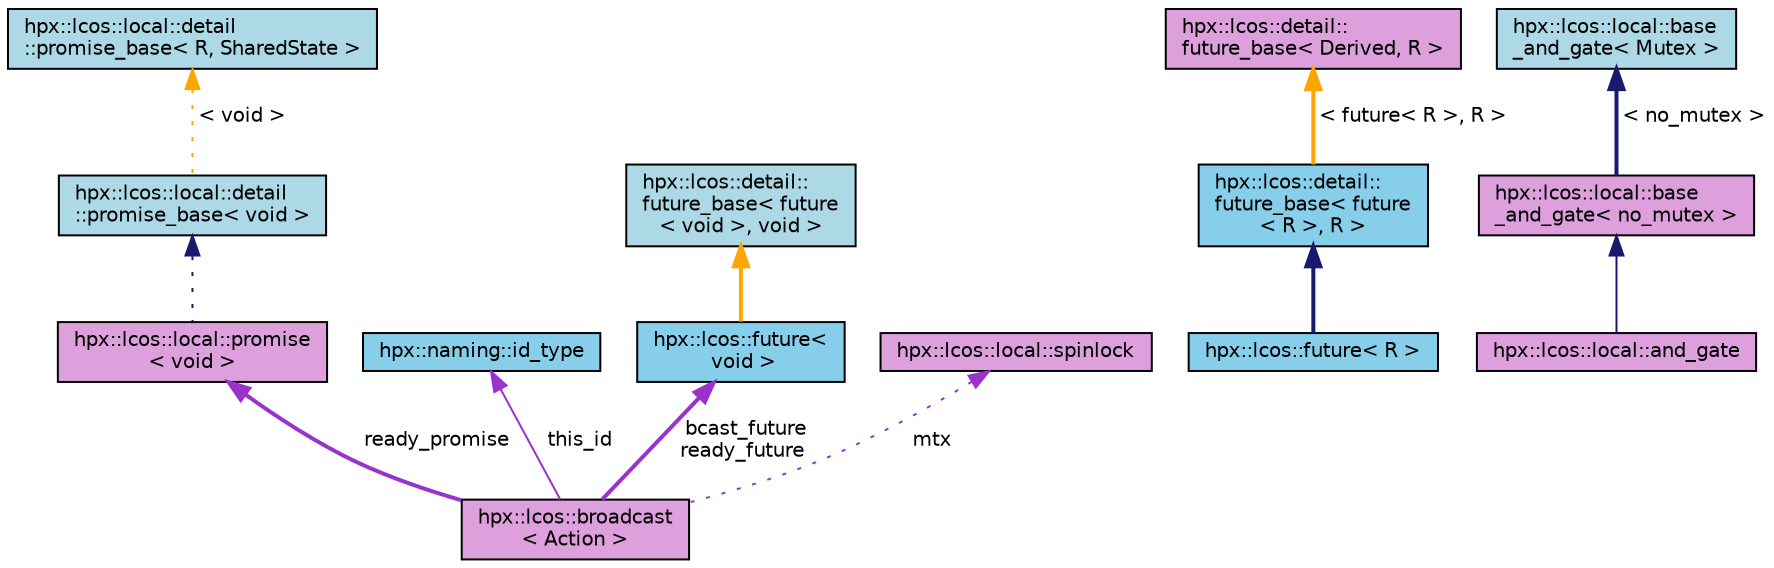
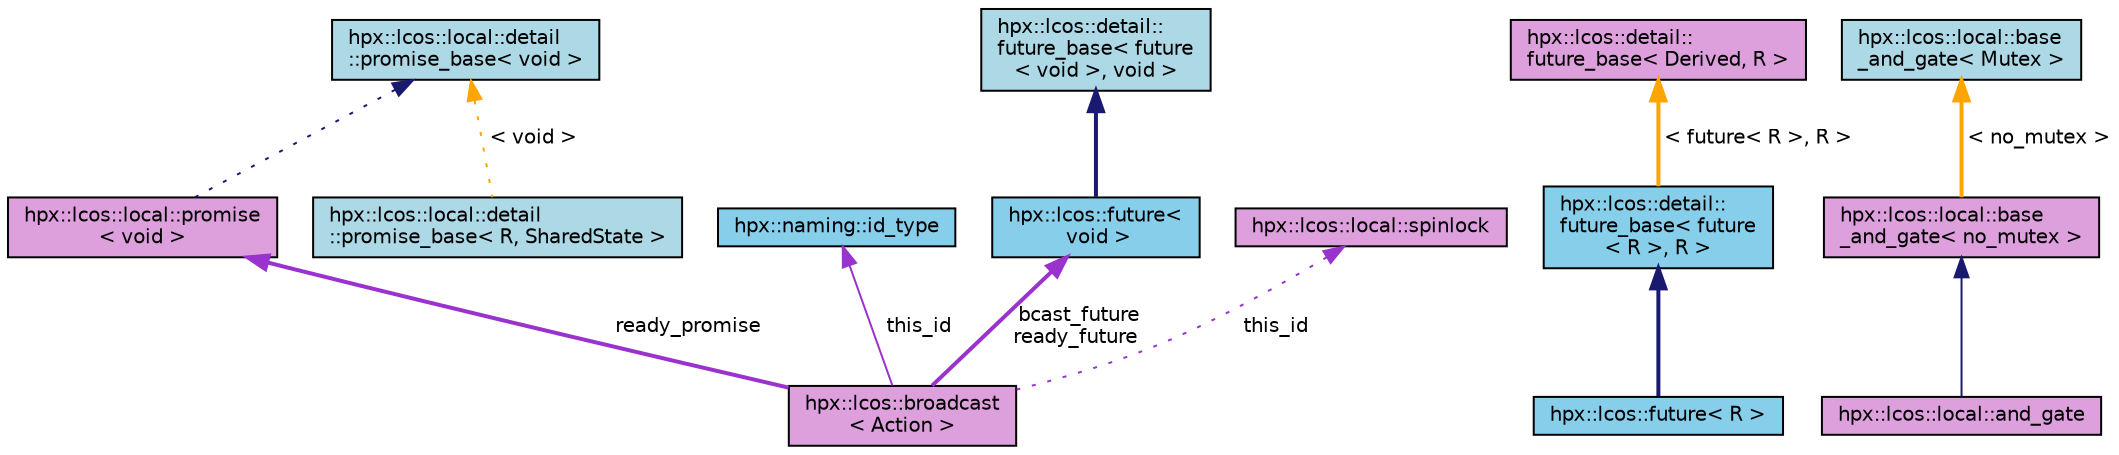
(192, 132) -> (484, 149)
(1616, 132) -> (1962, 149)
(741, 294) -> (1096, 154)
(929, 441) -> (1273, 327)
